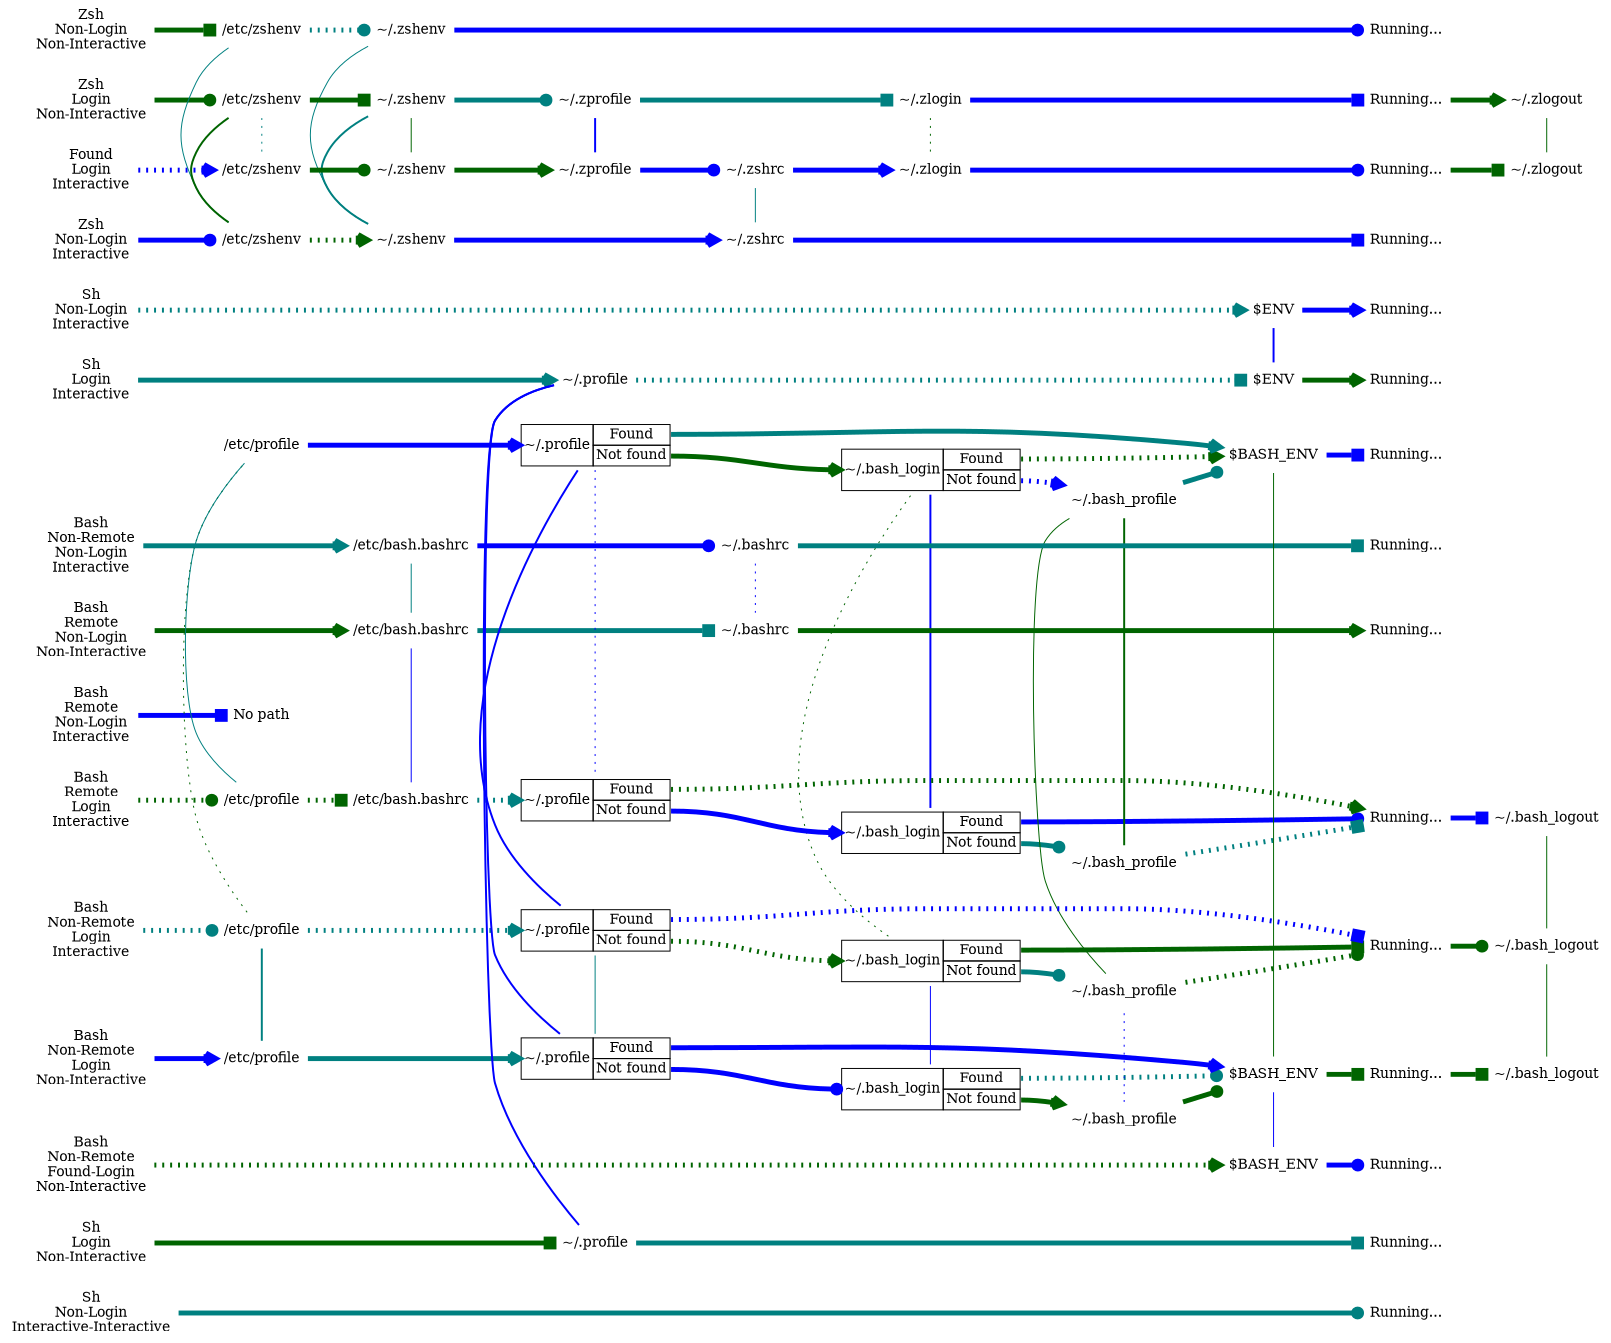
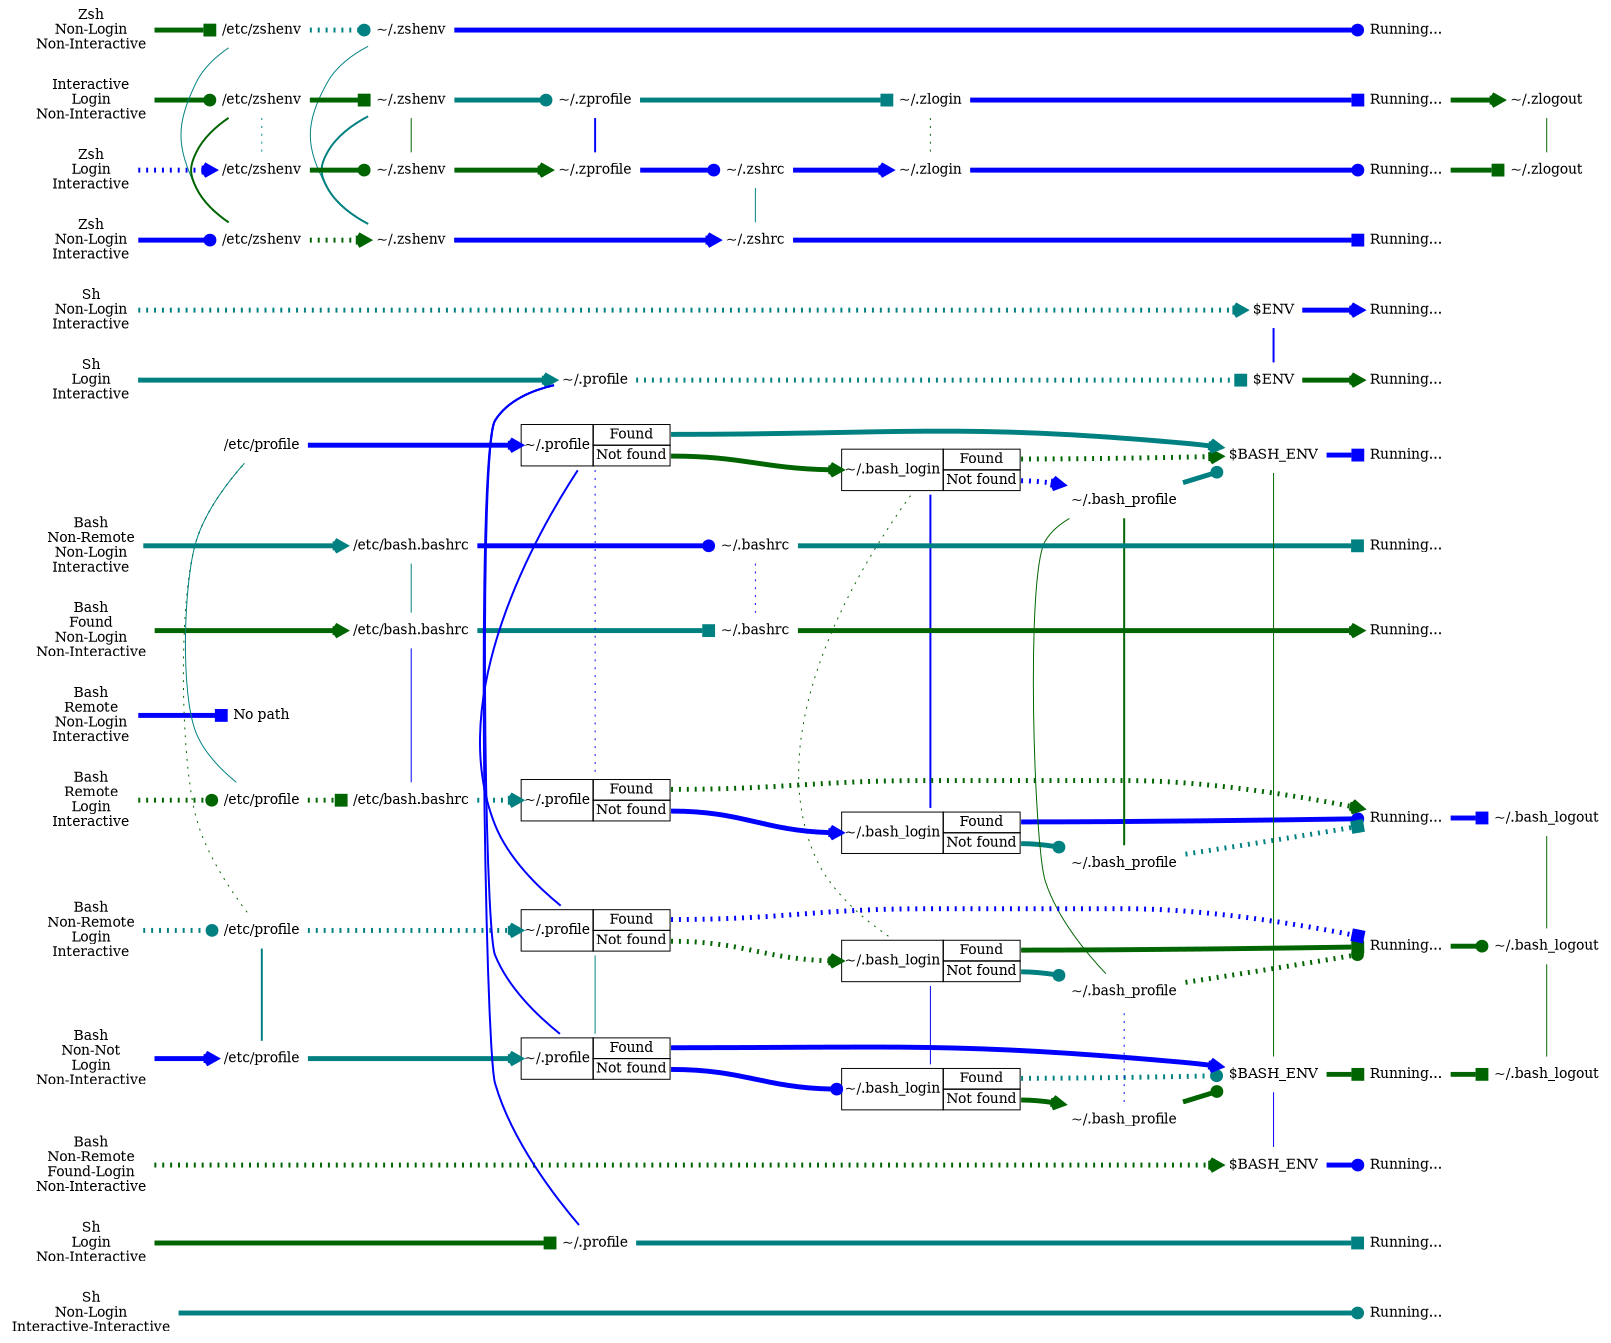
(91, 100) -> (91, 100)
(91, 170) -> (91, 170)
(91, 631) -> (91, 631)
(91, 1059) -> (91, 1059)
